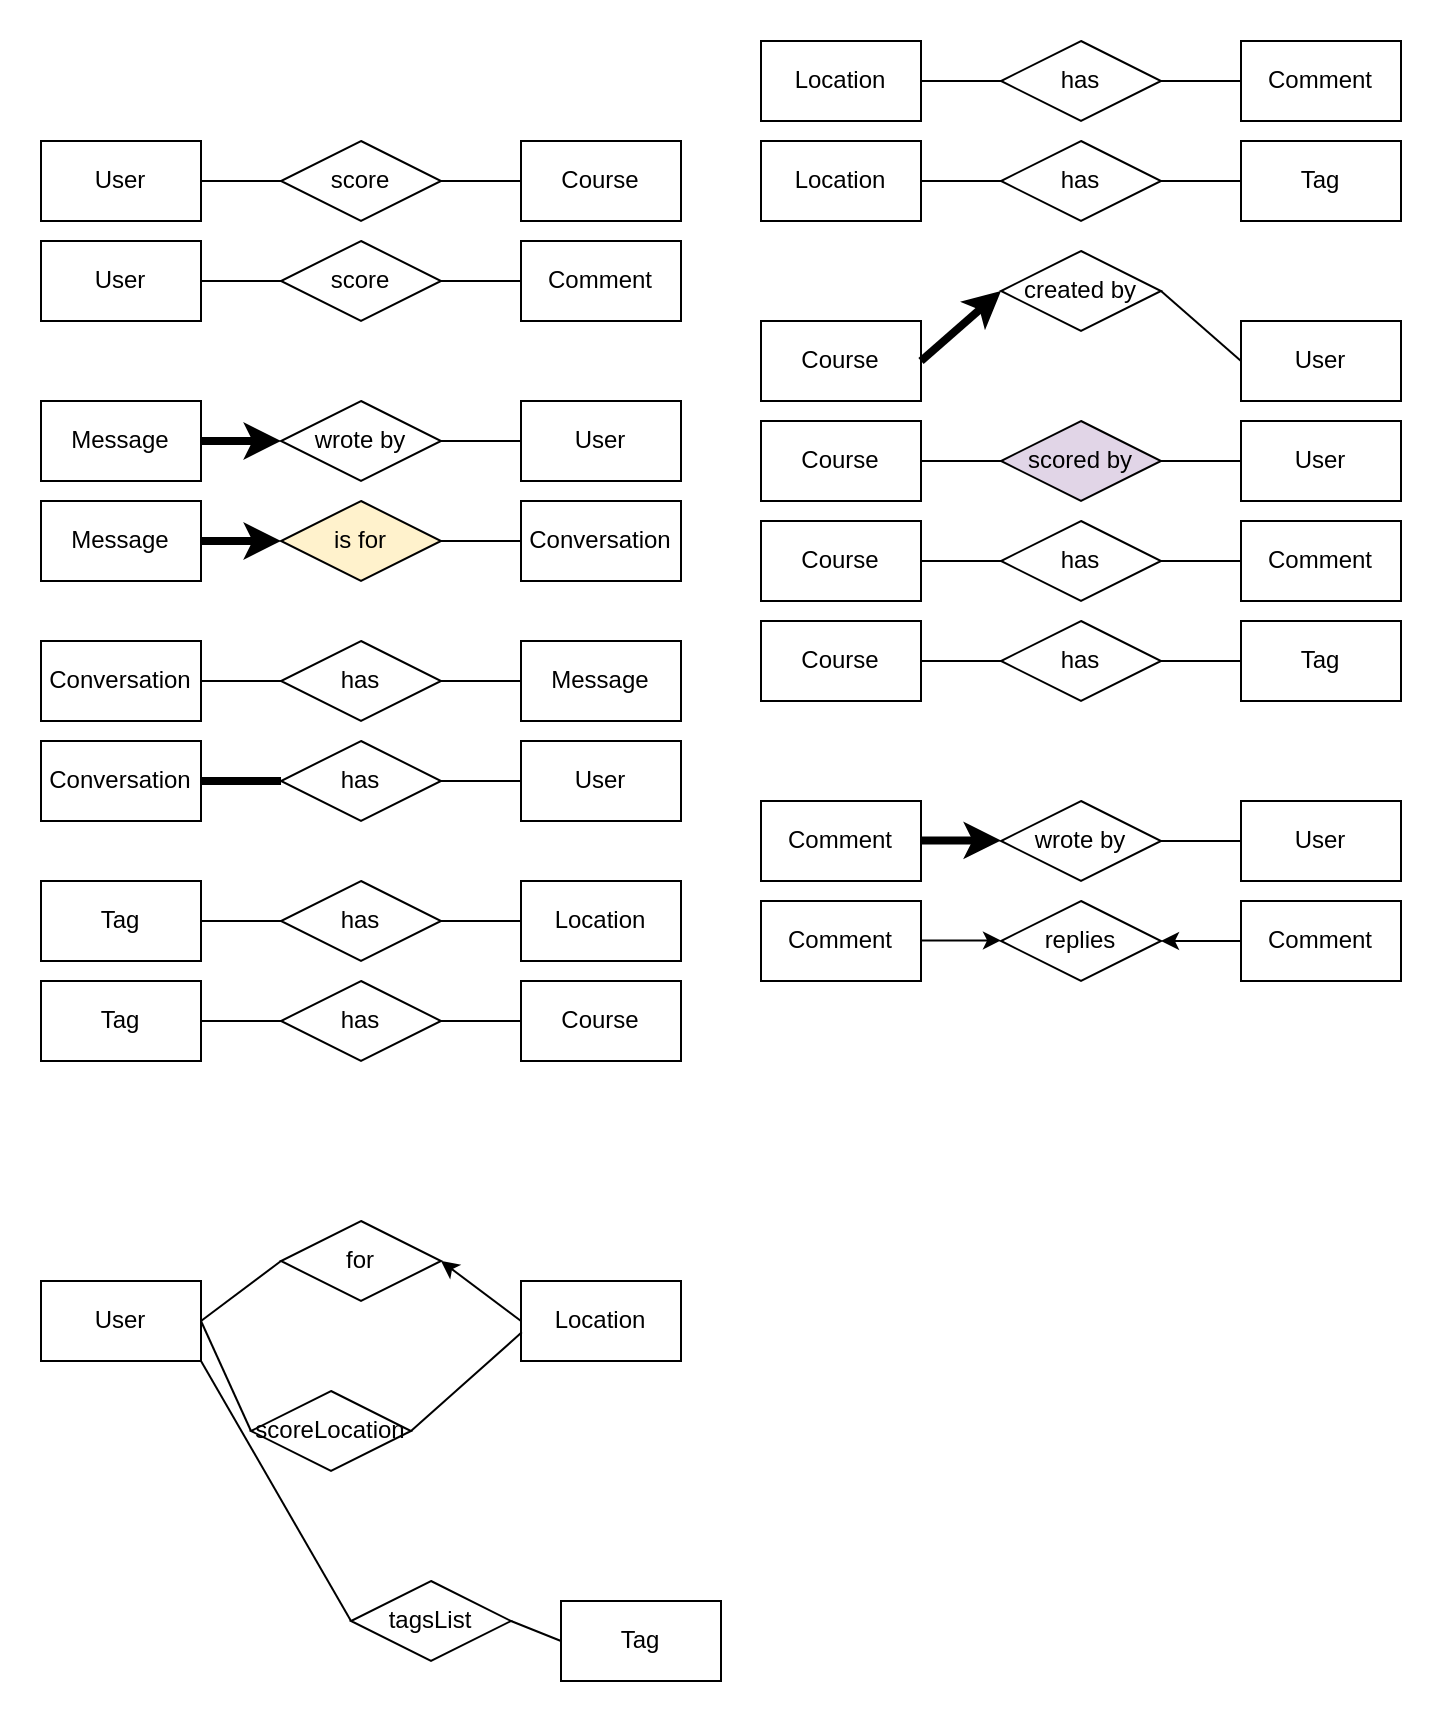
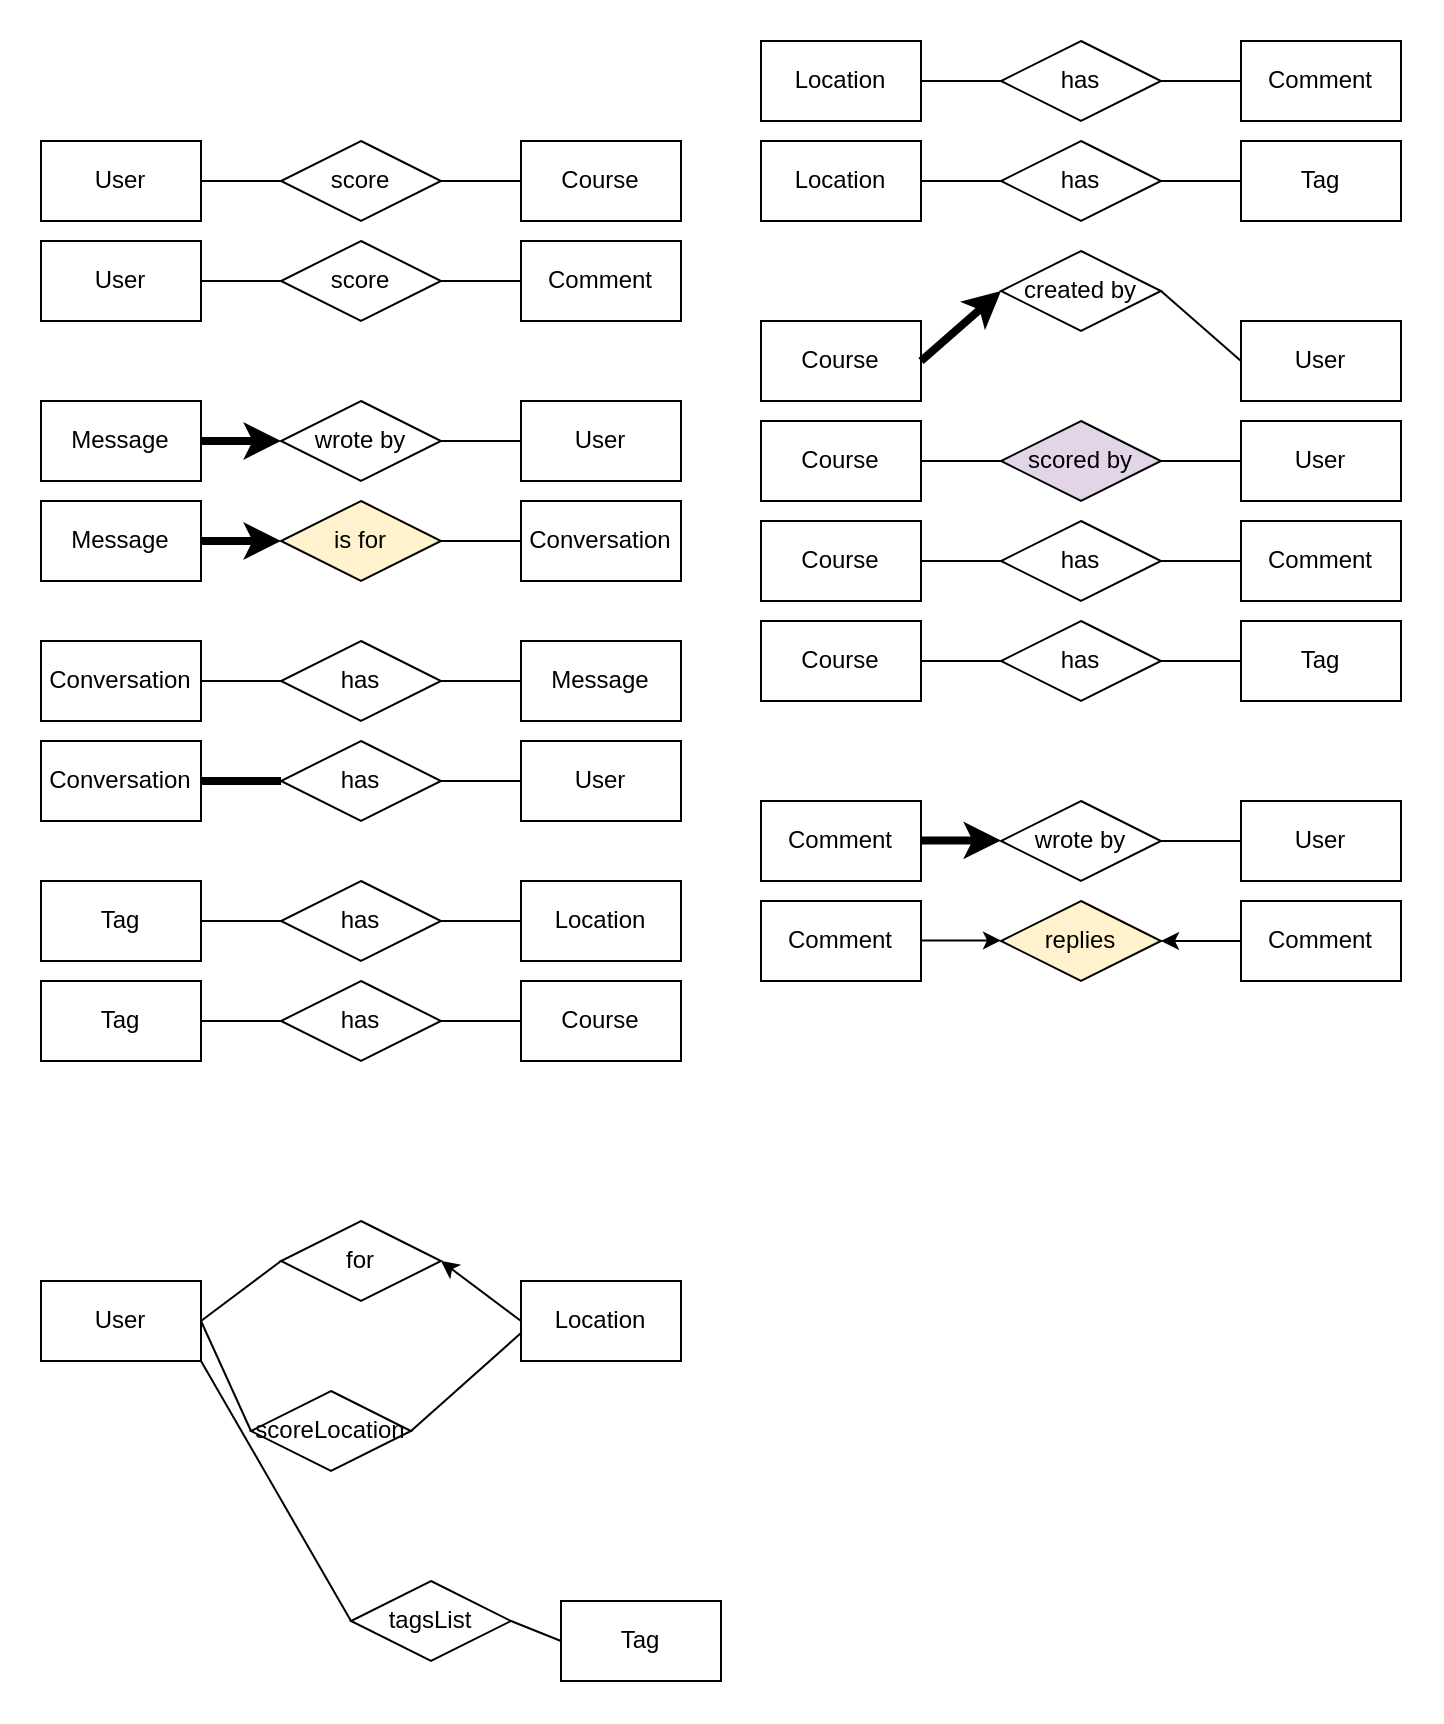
(1081, 941) -> (1081, 941)
